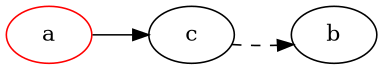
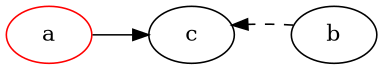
(255, 45) -> (271, 24)
